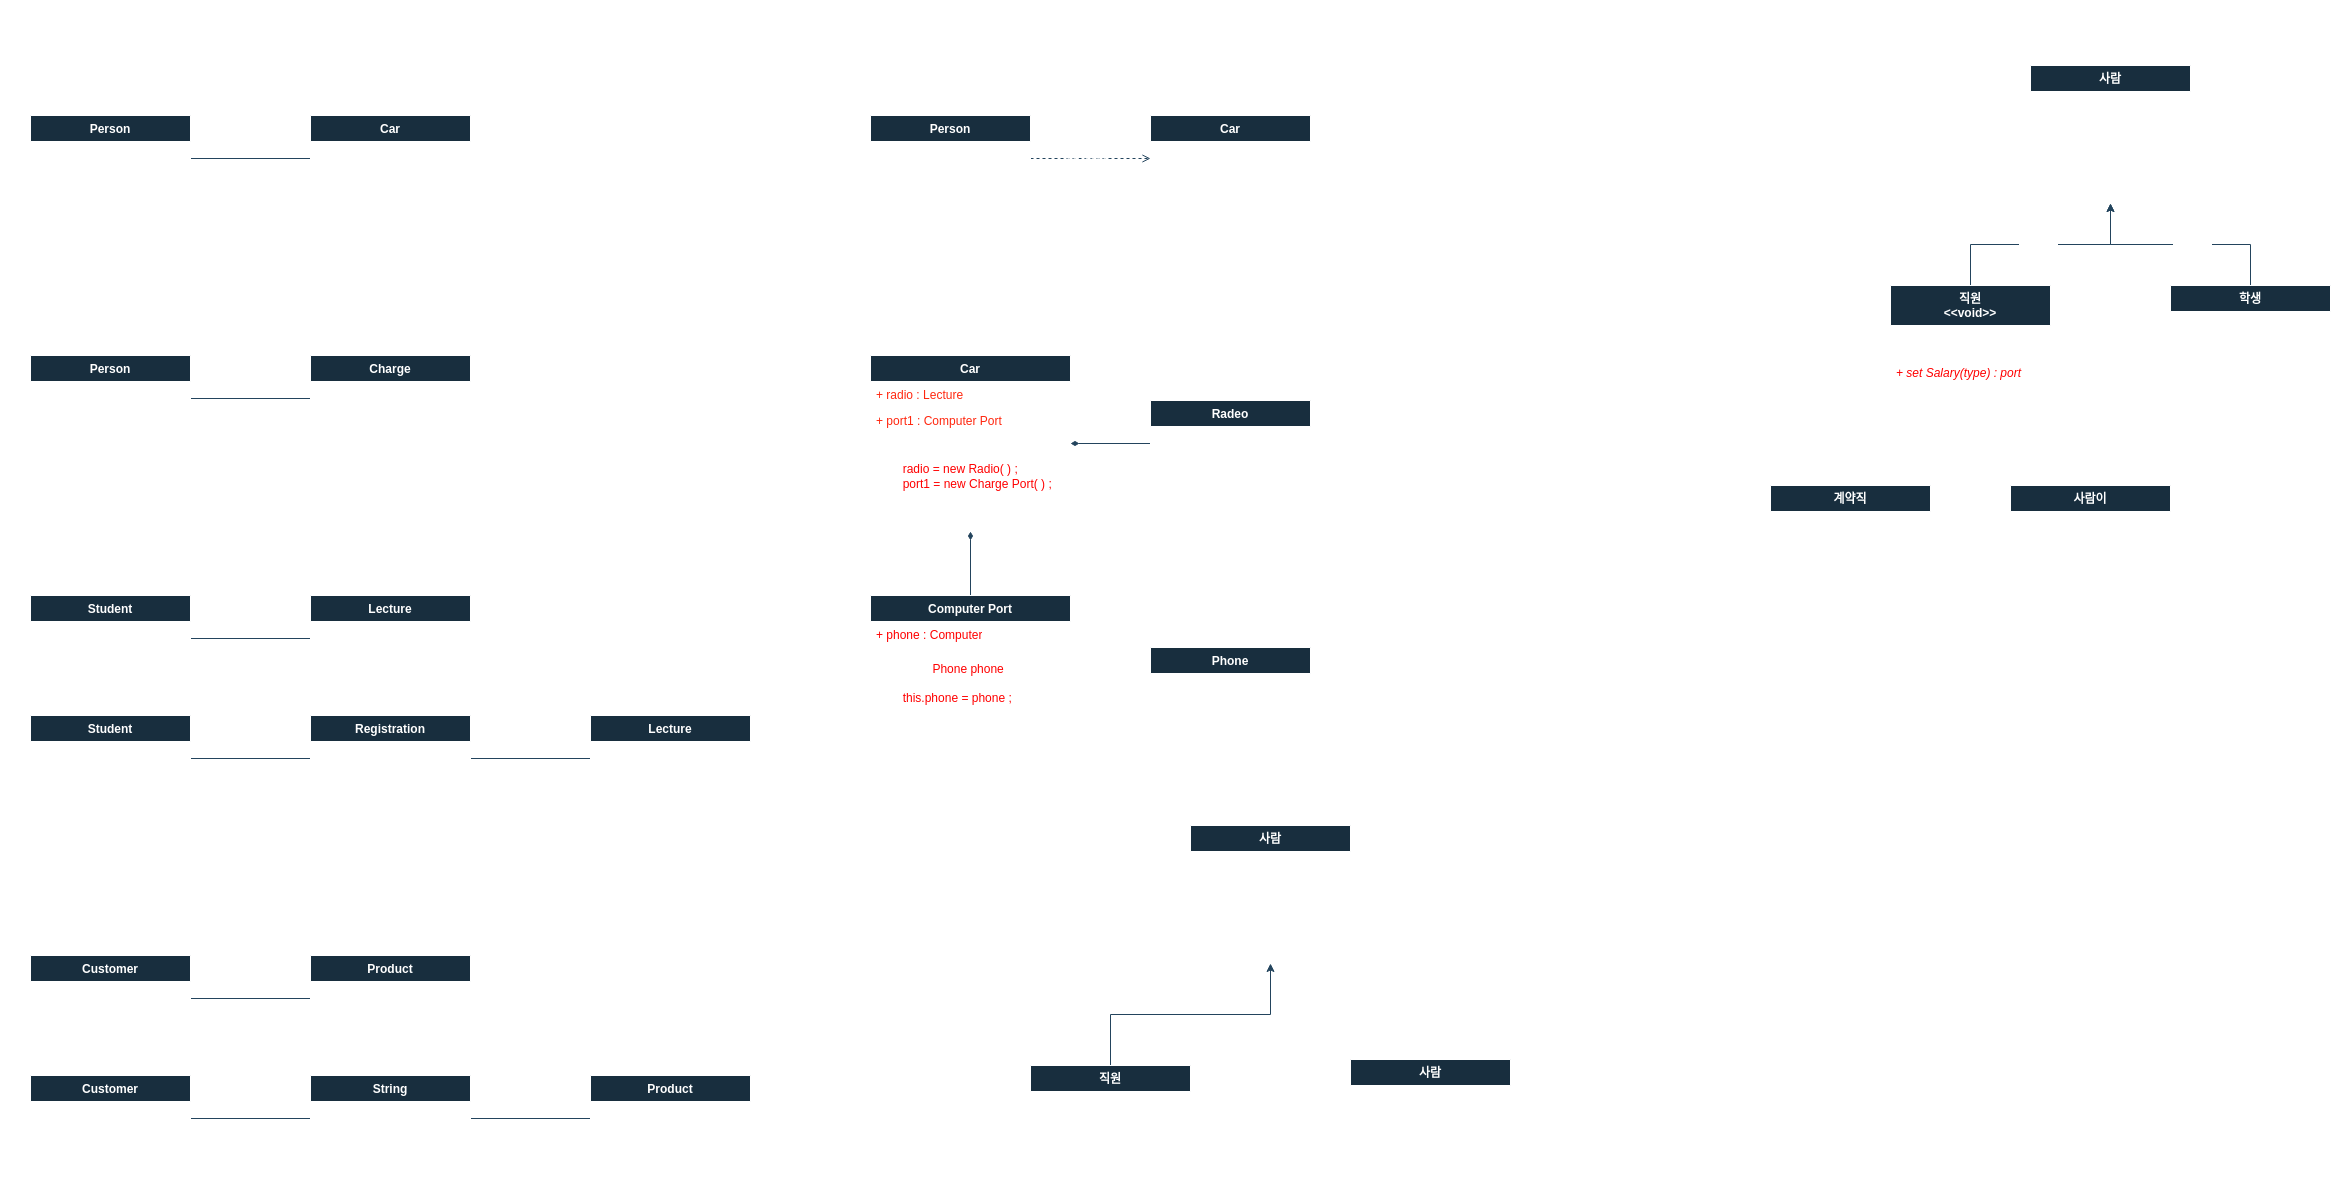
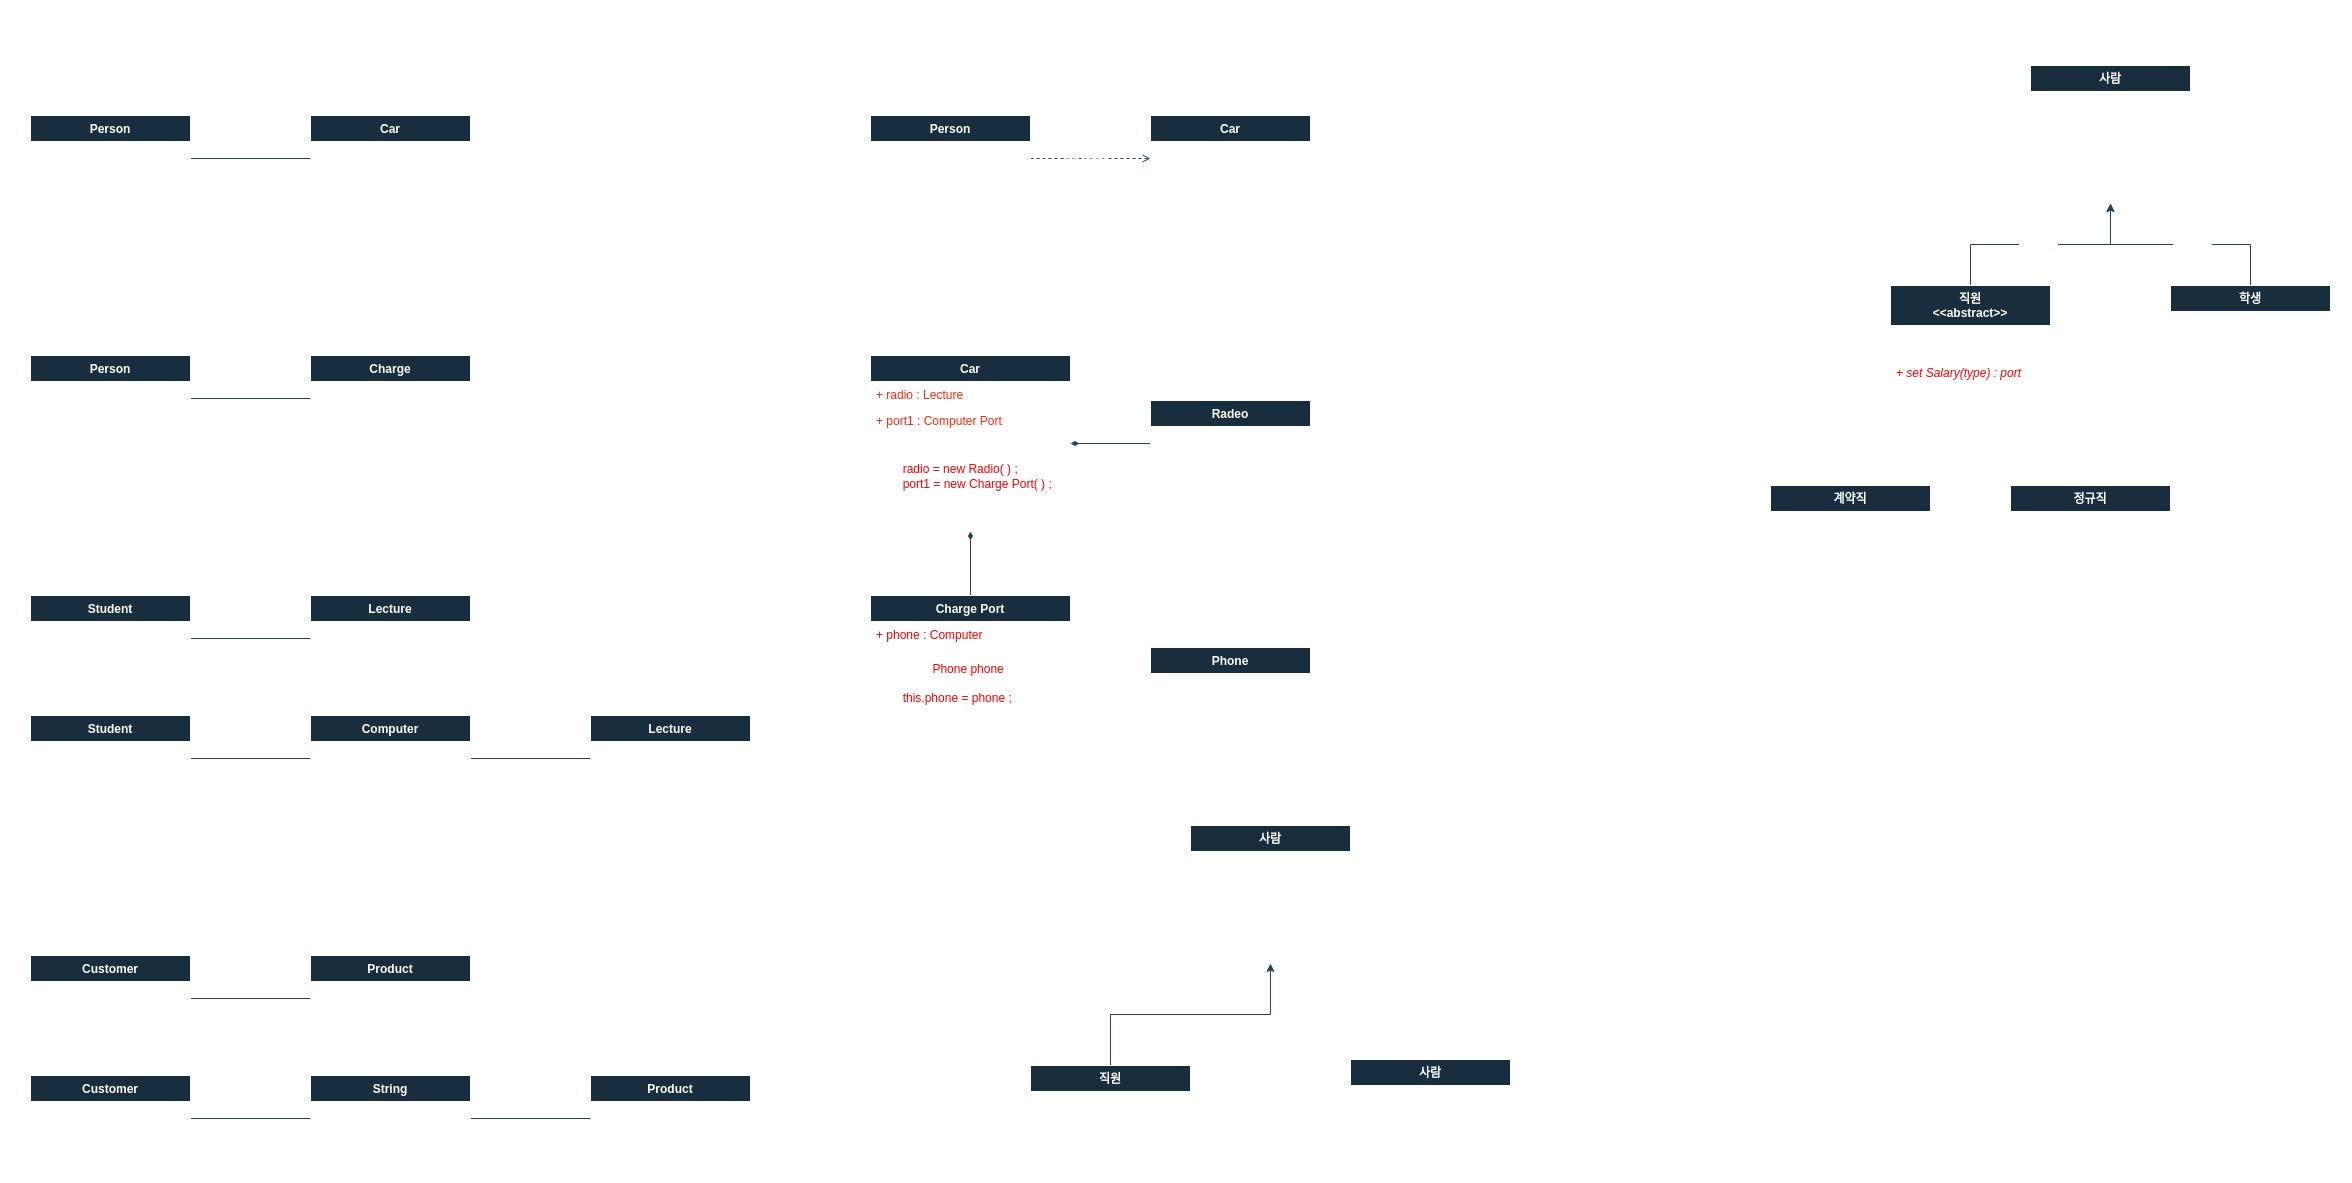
(1971, 307) -> (1971, 307)
(2091, 500) -> (2091, 500)
(971, 610) -> (971, 610)
(391, 730) -> (391, 730)
